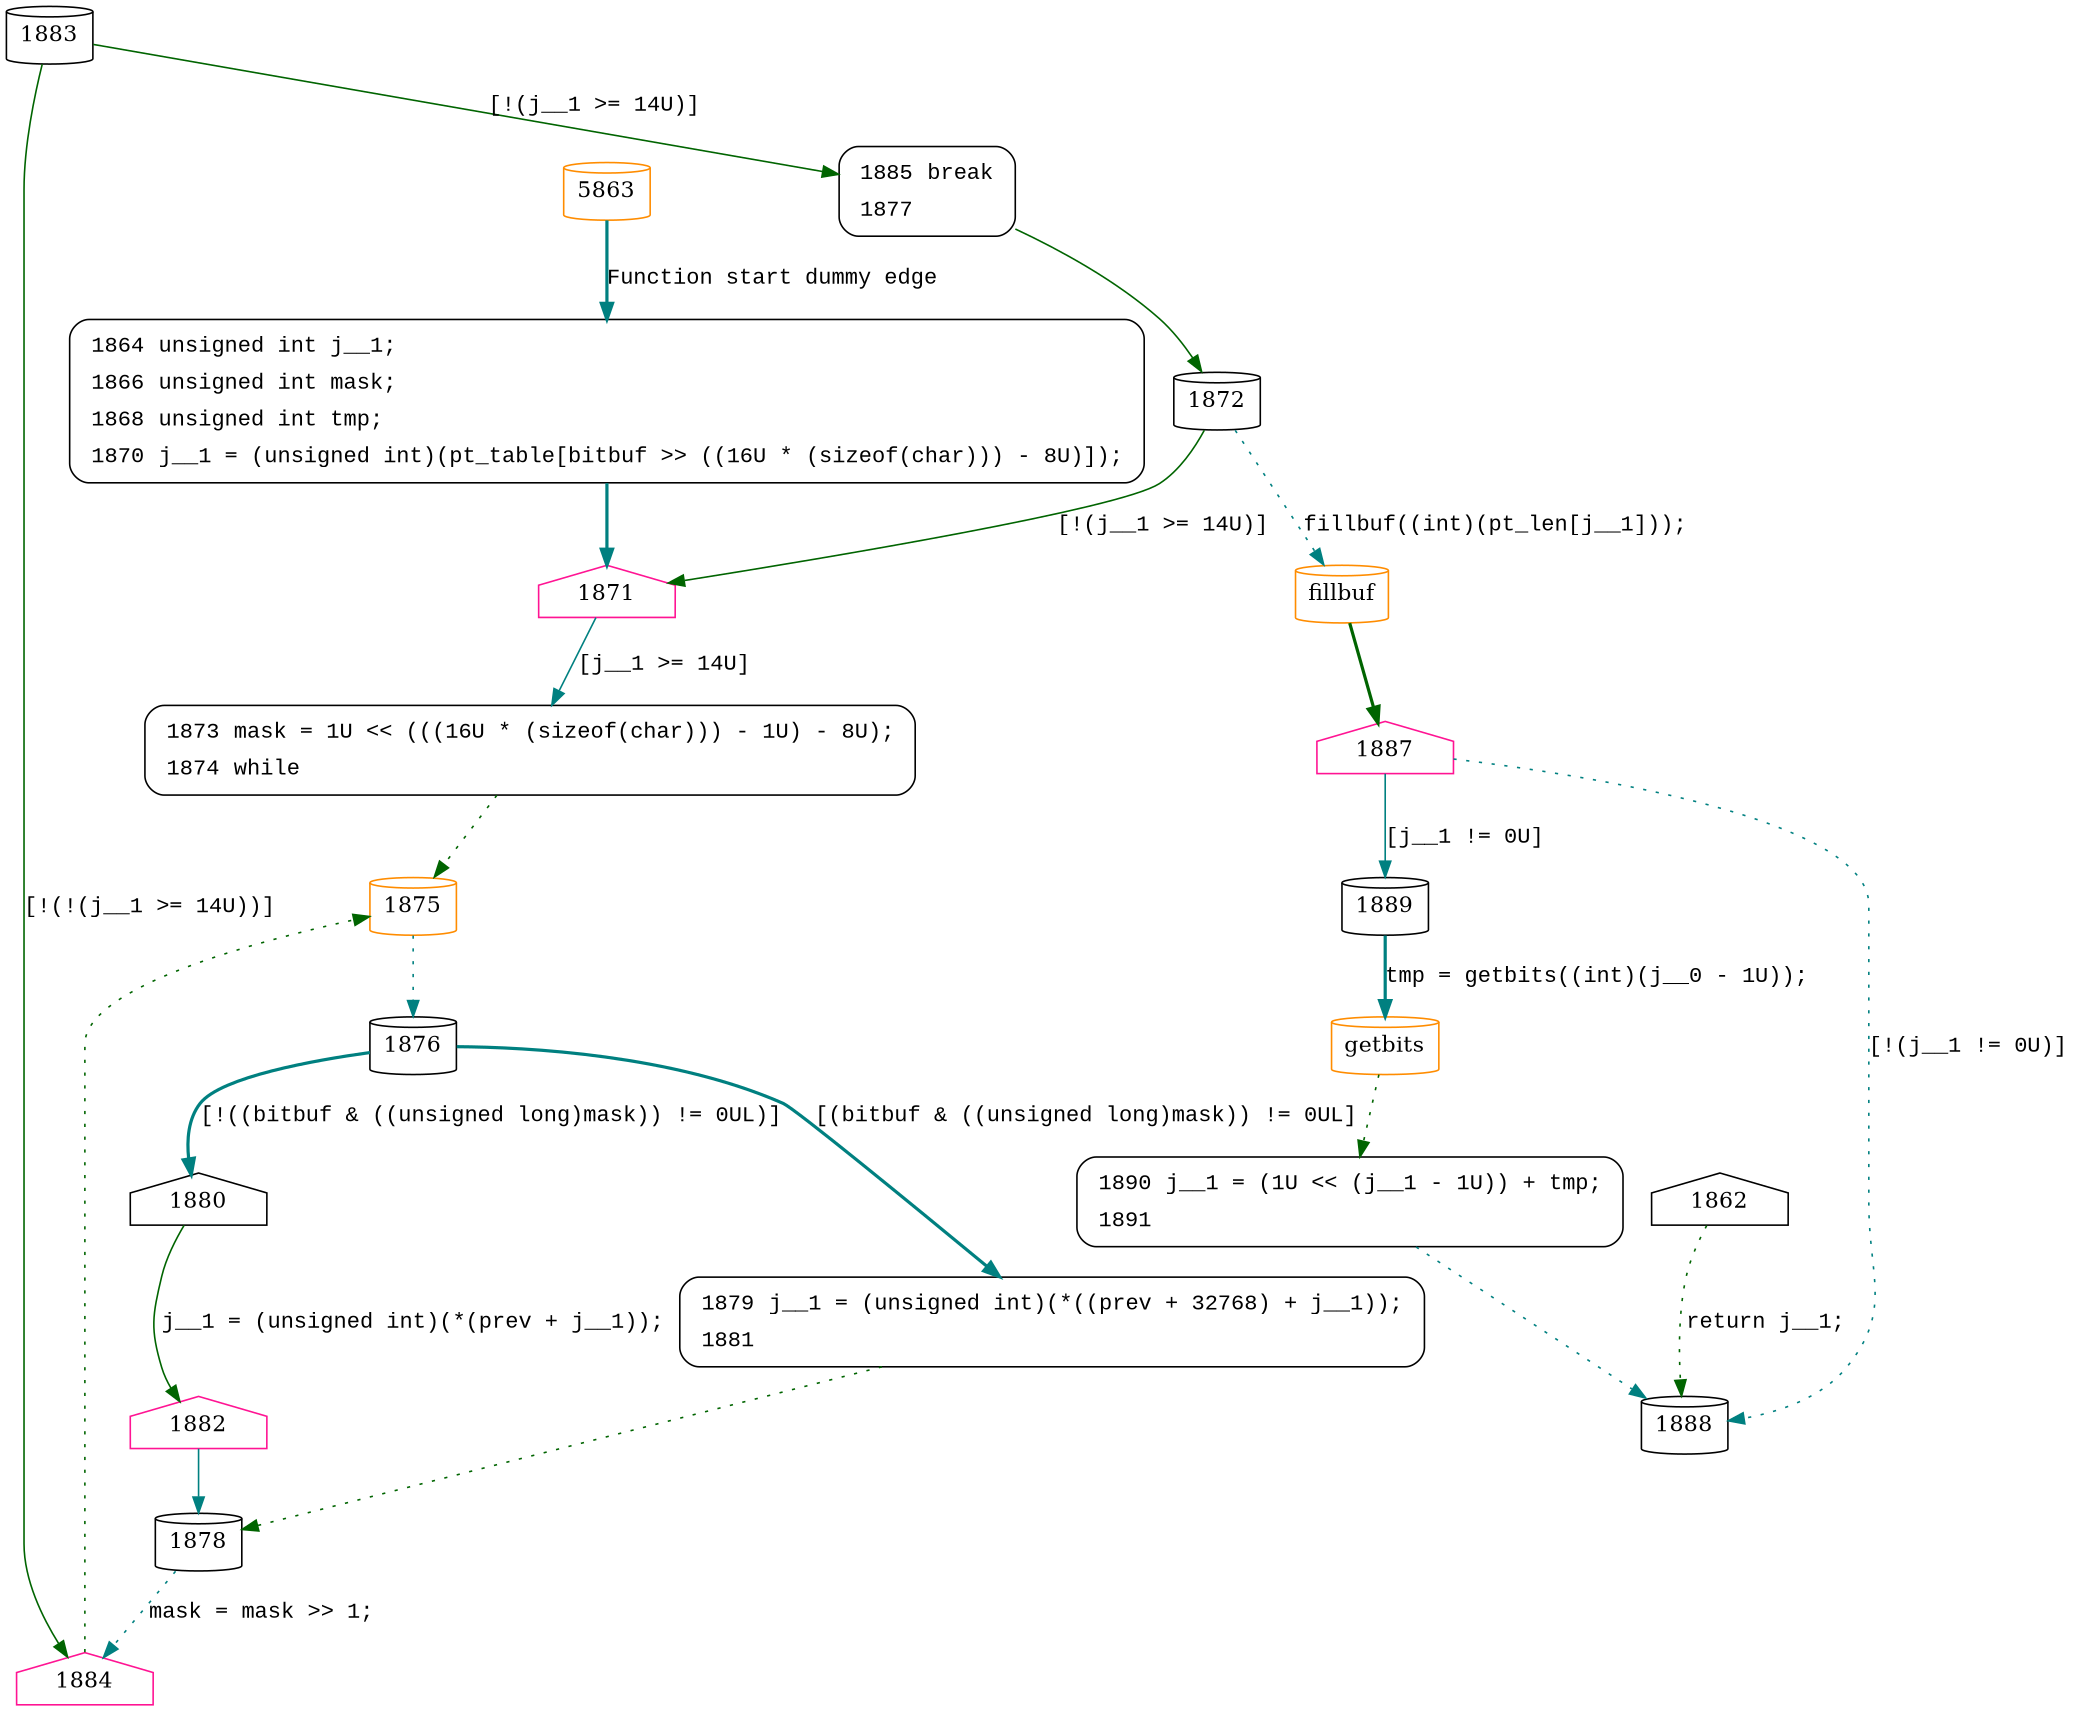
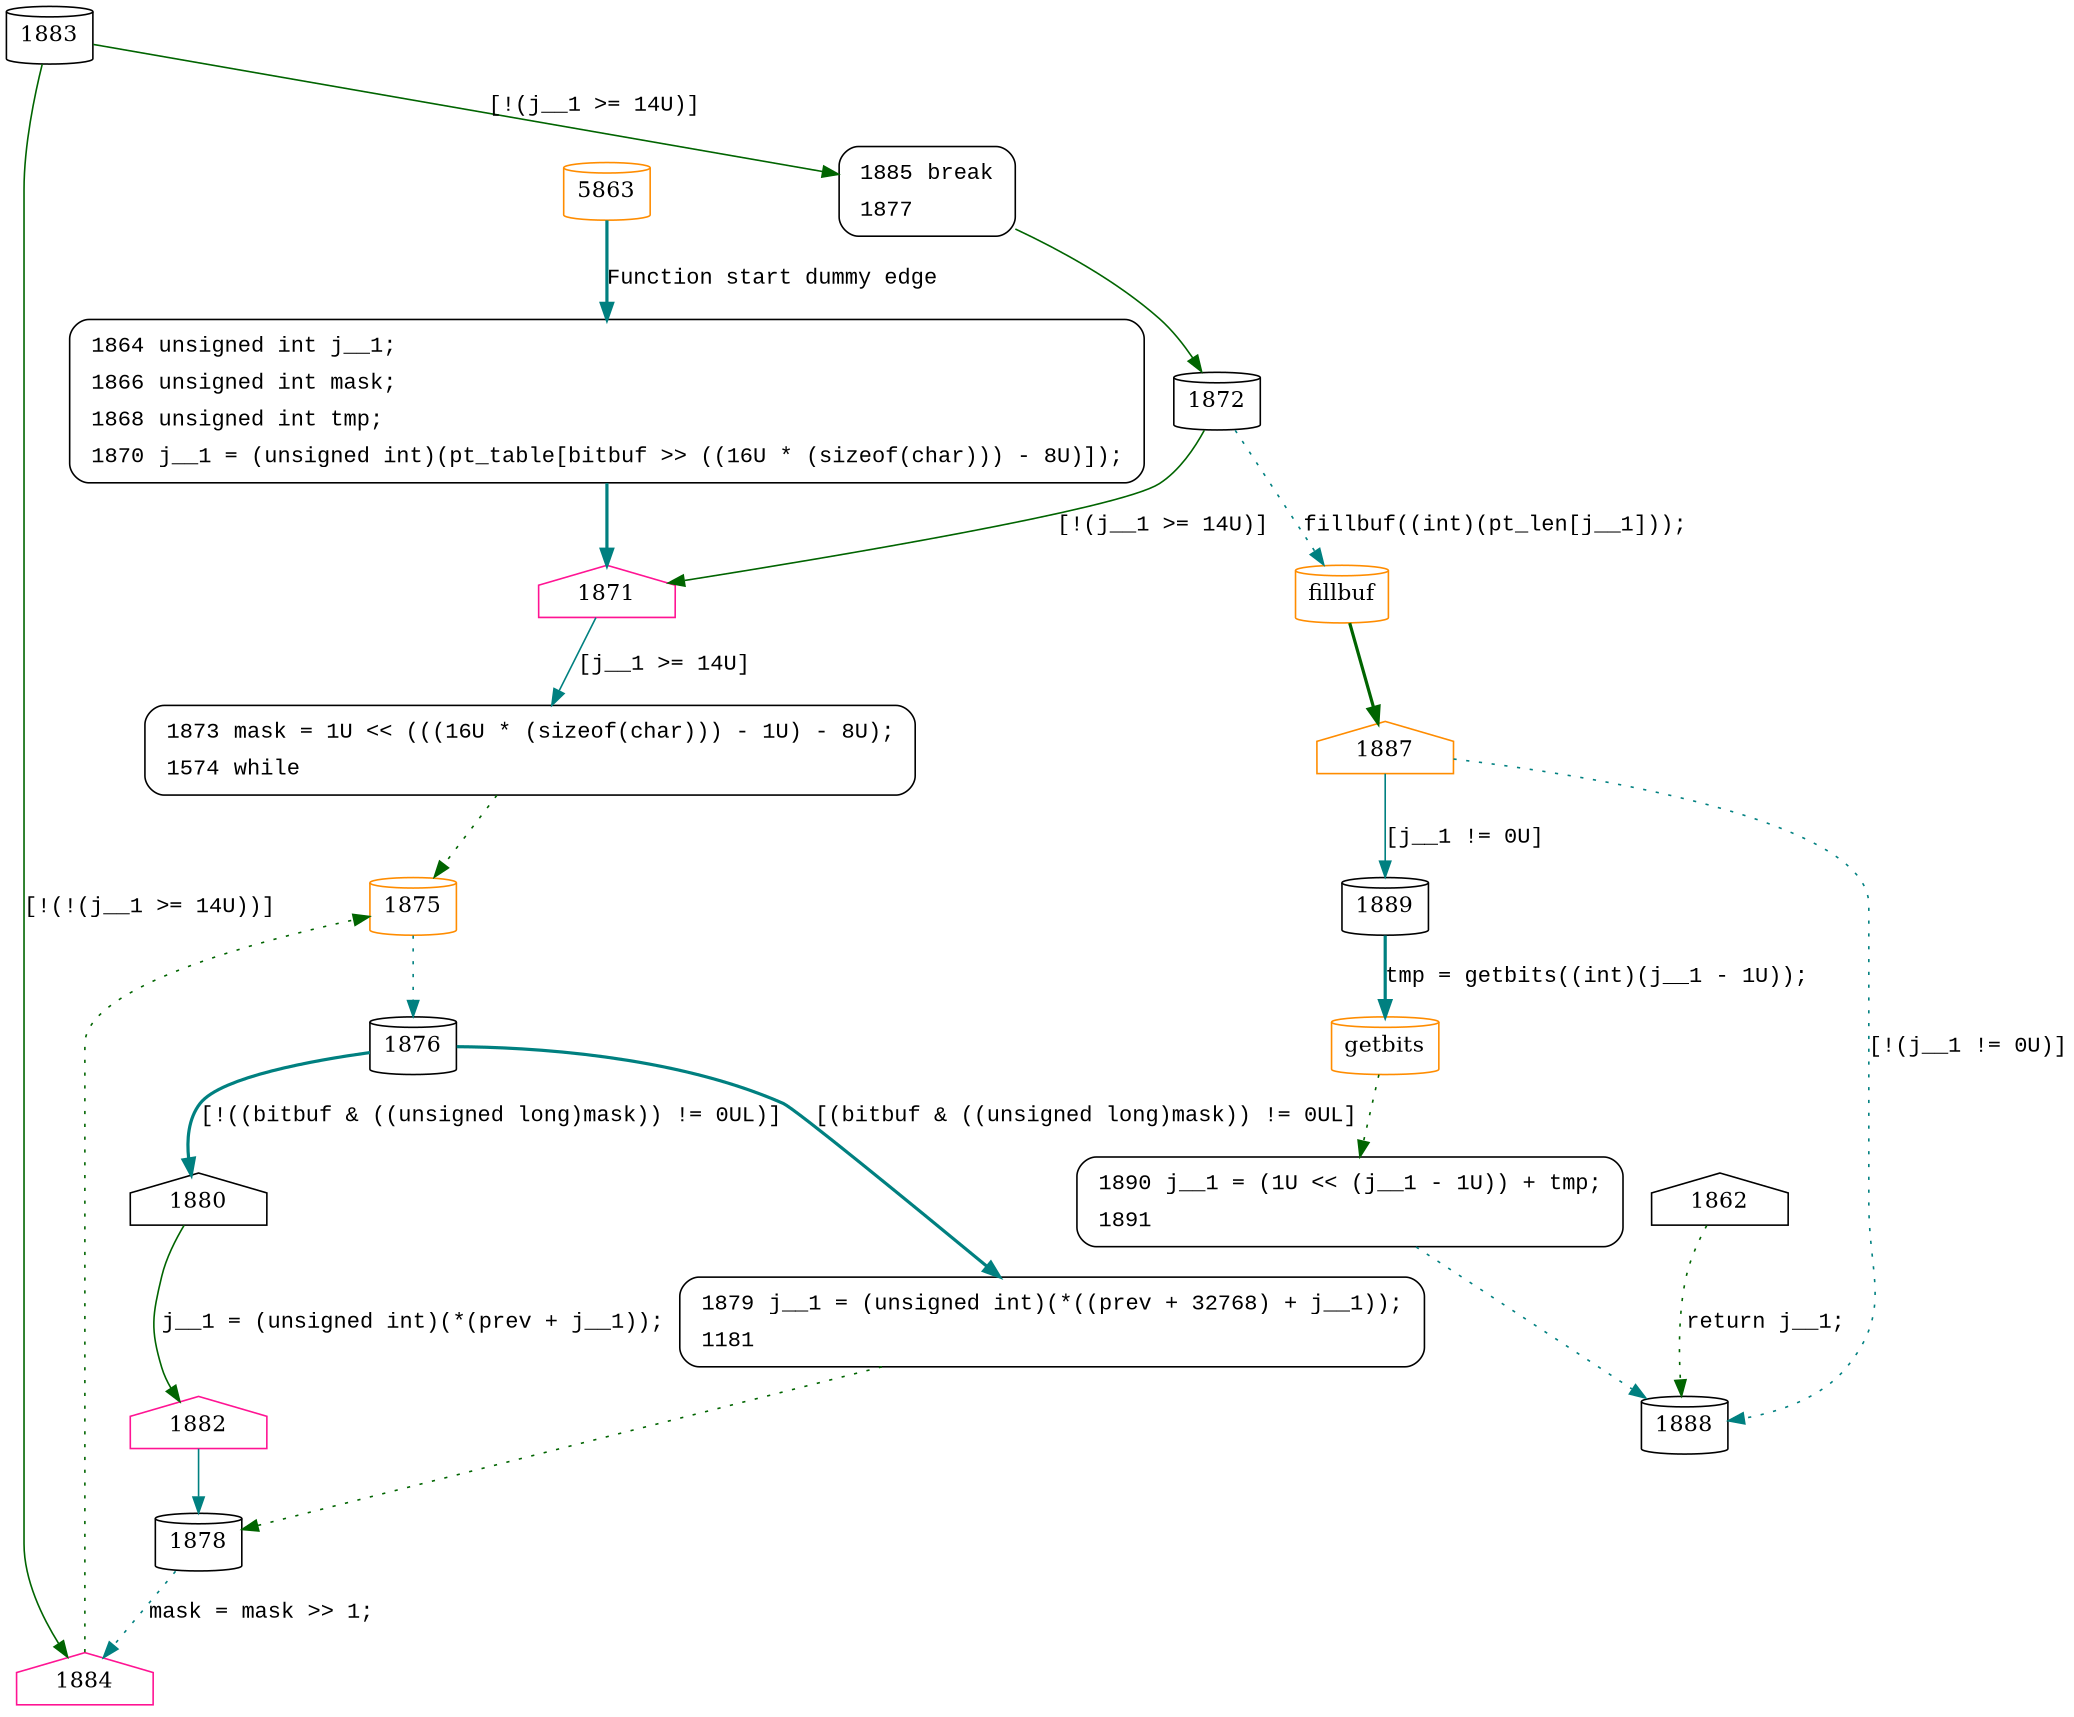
(1385, 750) -> (1385, 750)
(194, 768) -> (194, 768)
(1597, 976) -> (1597, 976)
(729, 1340) -> (729, 1340)
